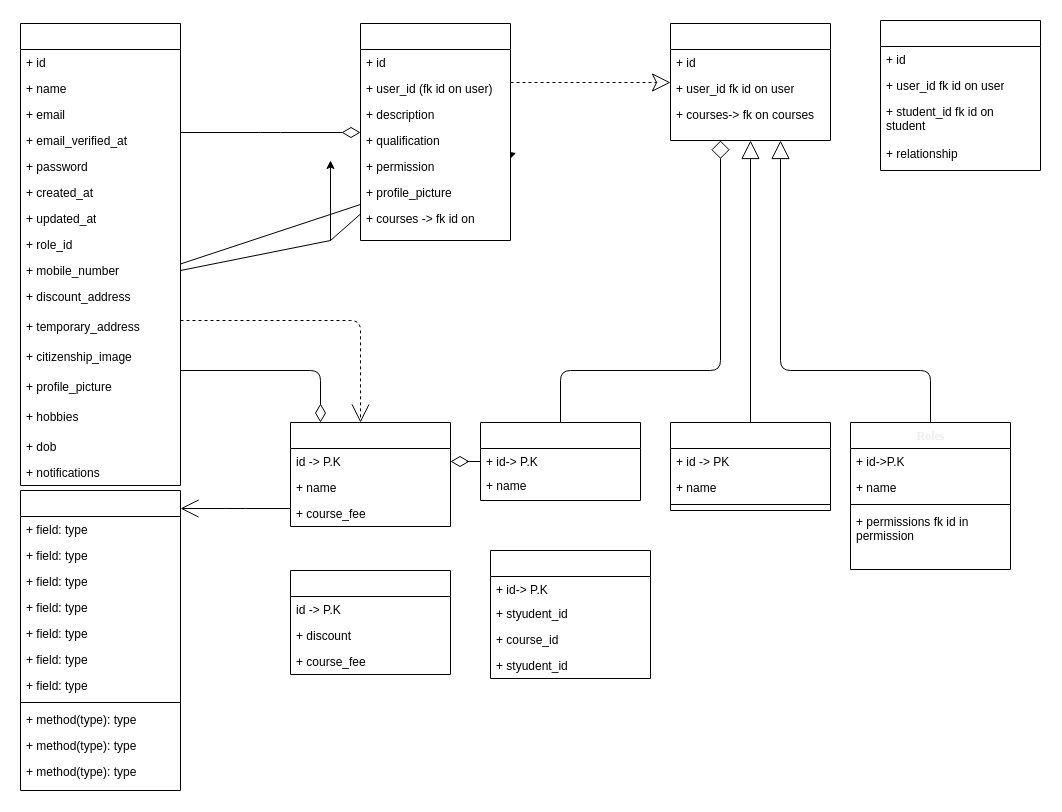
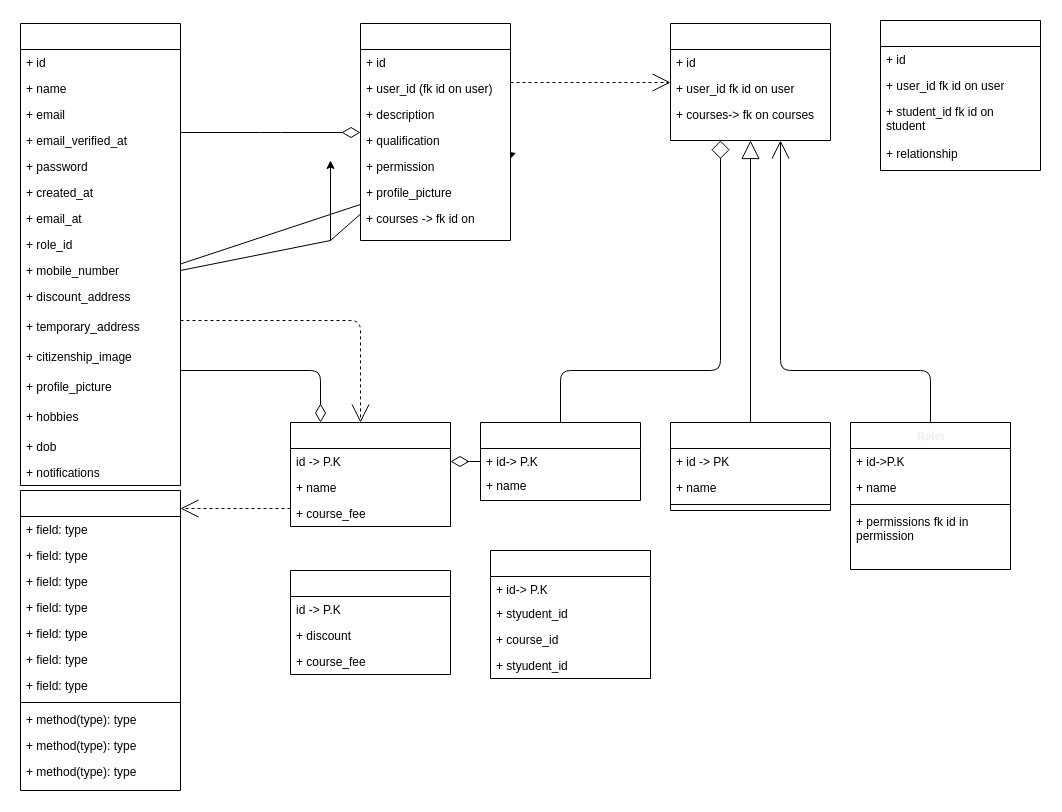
(655, 83) -> (660, 83)
(781, 160) -> (781, 152)
(65, 220) -> (55, 220)
(237, 509) -> (237, 509)
